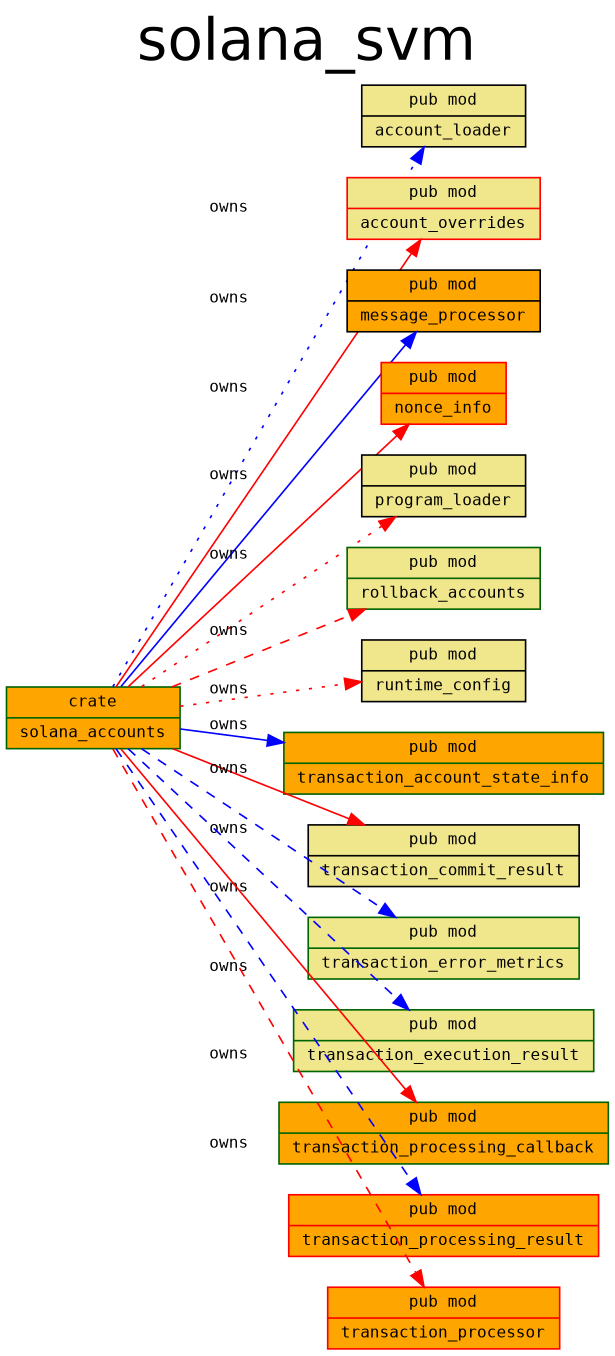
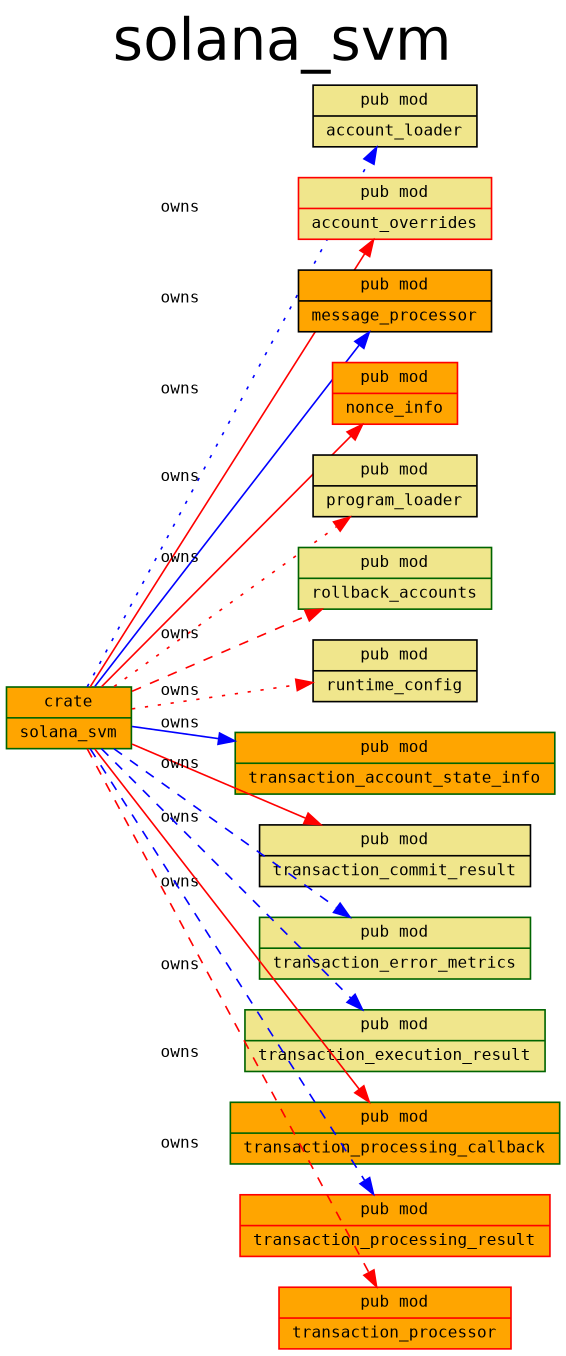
(93, 732) -> (69, 732)
